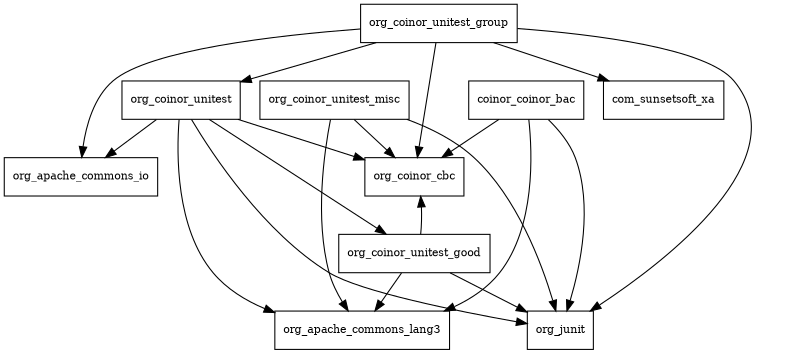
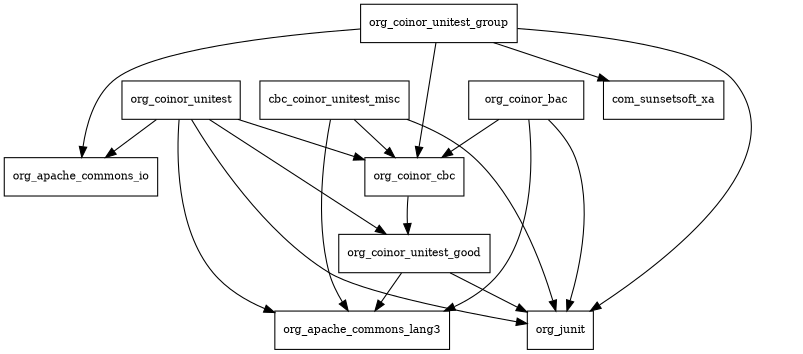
(313, 61) -> none
(334, 100) -> (334, 100)
(526, 100) -> (526, 100)
(422, 221) -> (407, 210)
